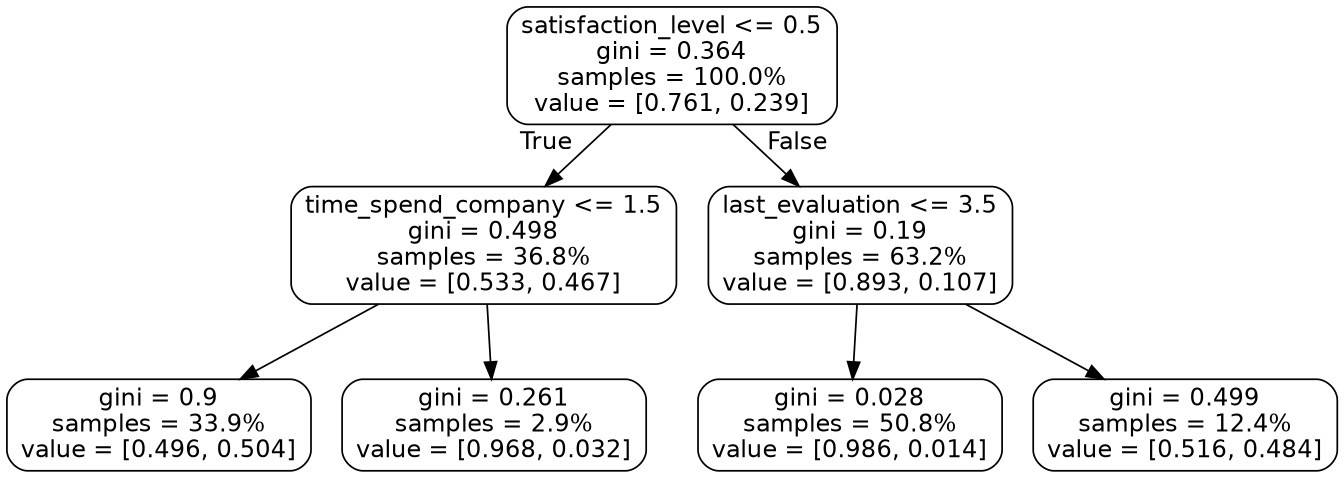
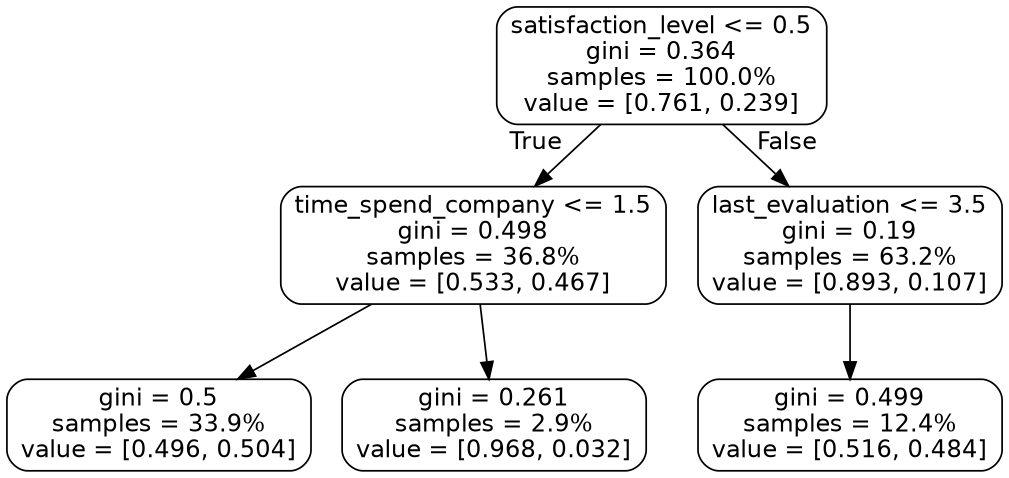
(159, 425) -> (159, 425)
(850, 425) -> none
